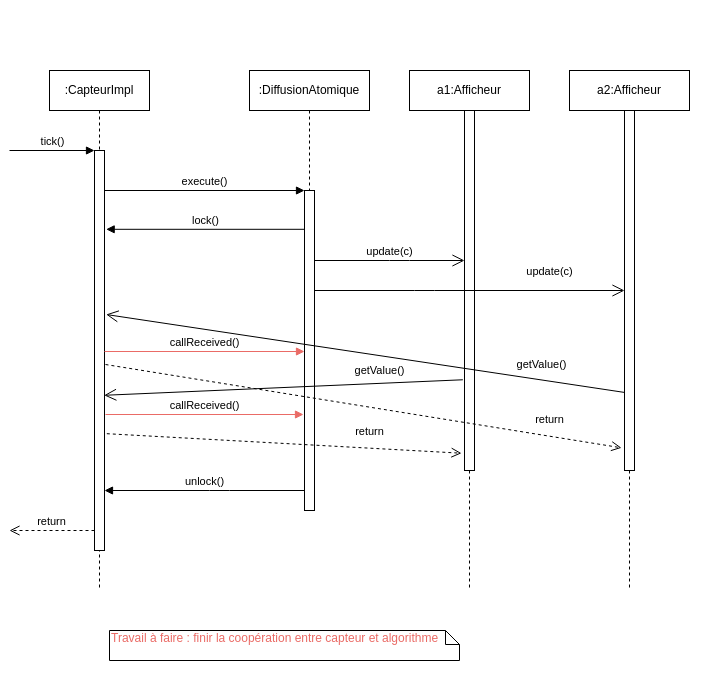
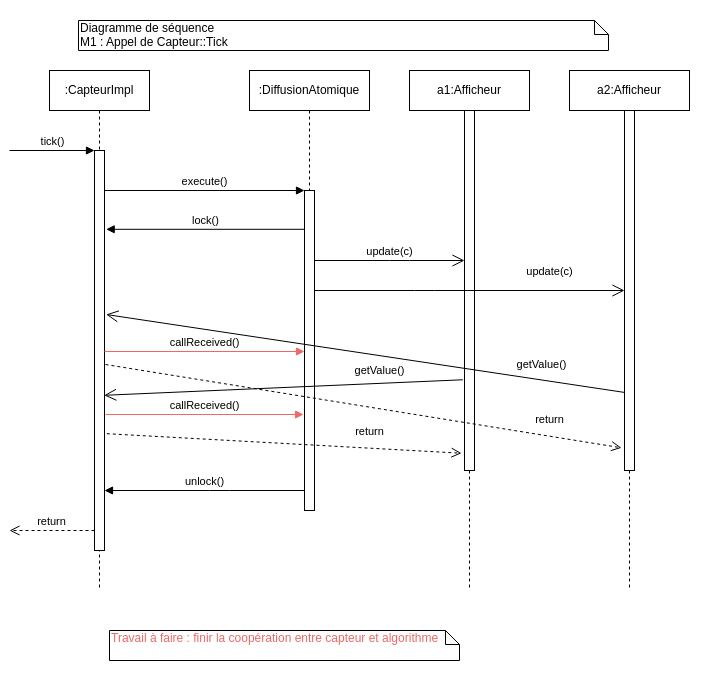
none -> (344, 36)
